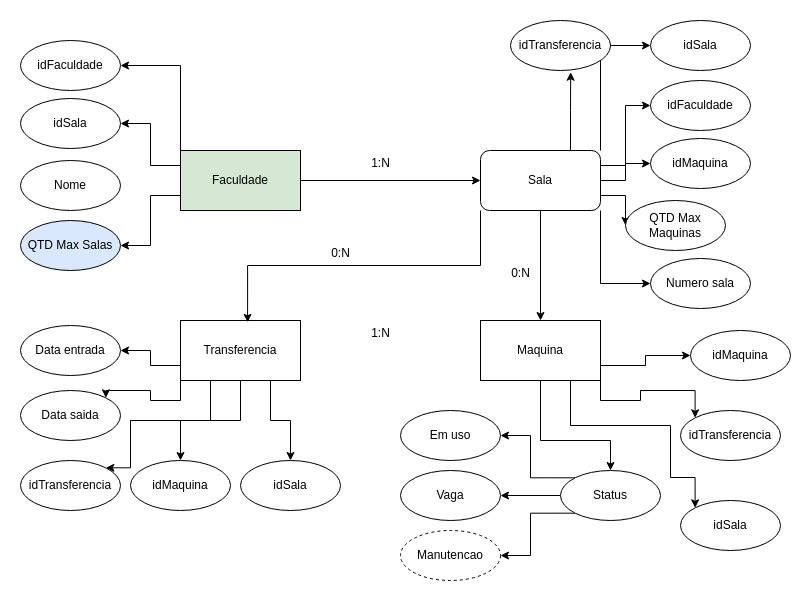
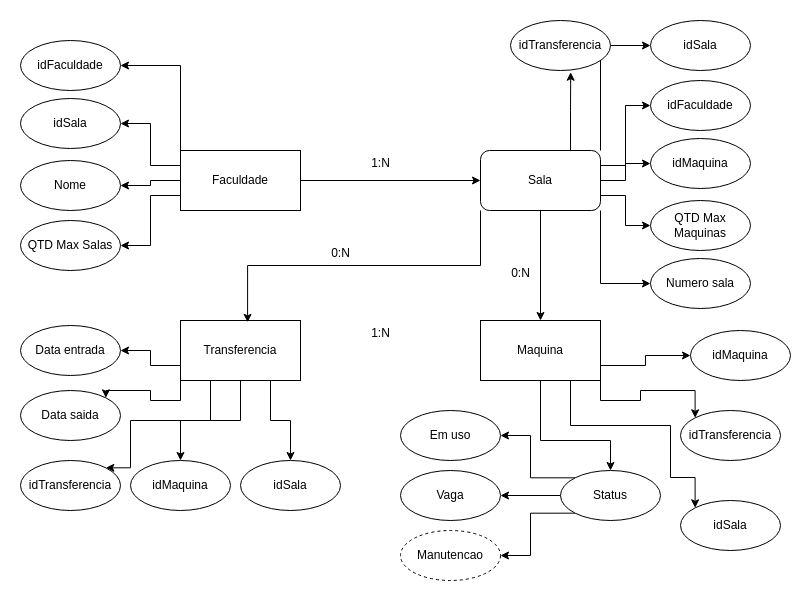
none -> (152, 181)
(241, 181) -> (241, 181)
(676, 226) -> (701, 226)
(71, 246) -> (71, 246)
